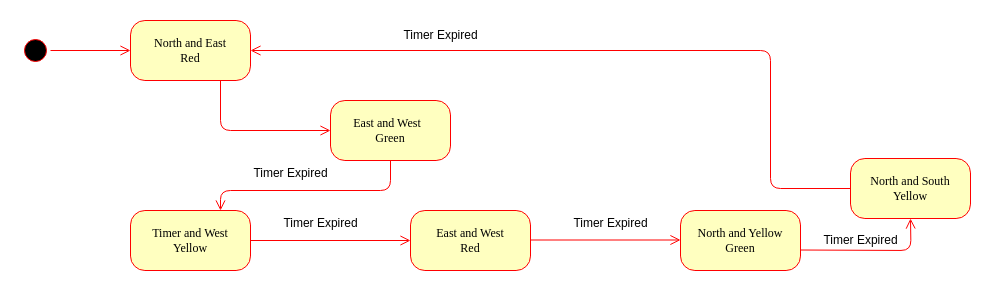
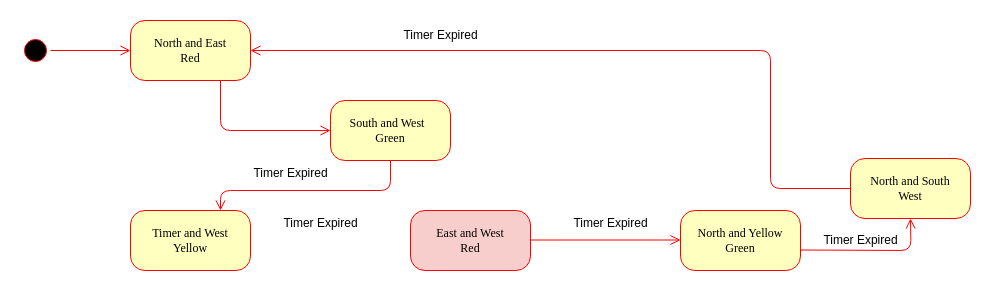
(391, 131) -> (391, 131)
(911, 189) -> (911, 189)
(329, 241) -> none
(471, 241) -> (471, 241)
